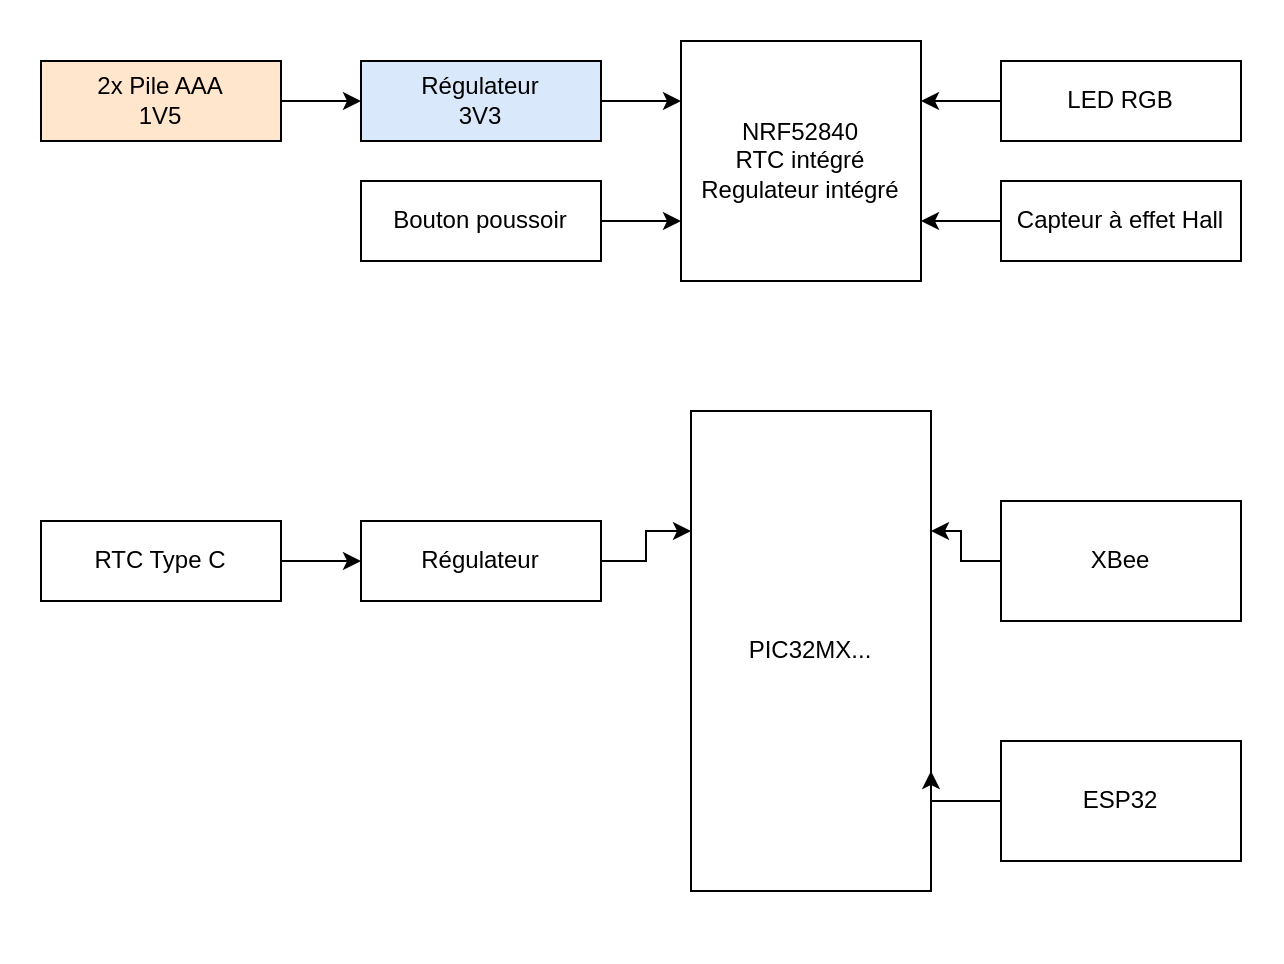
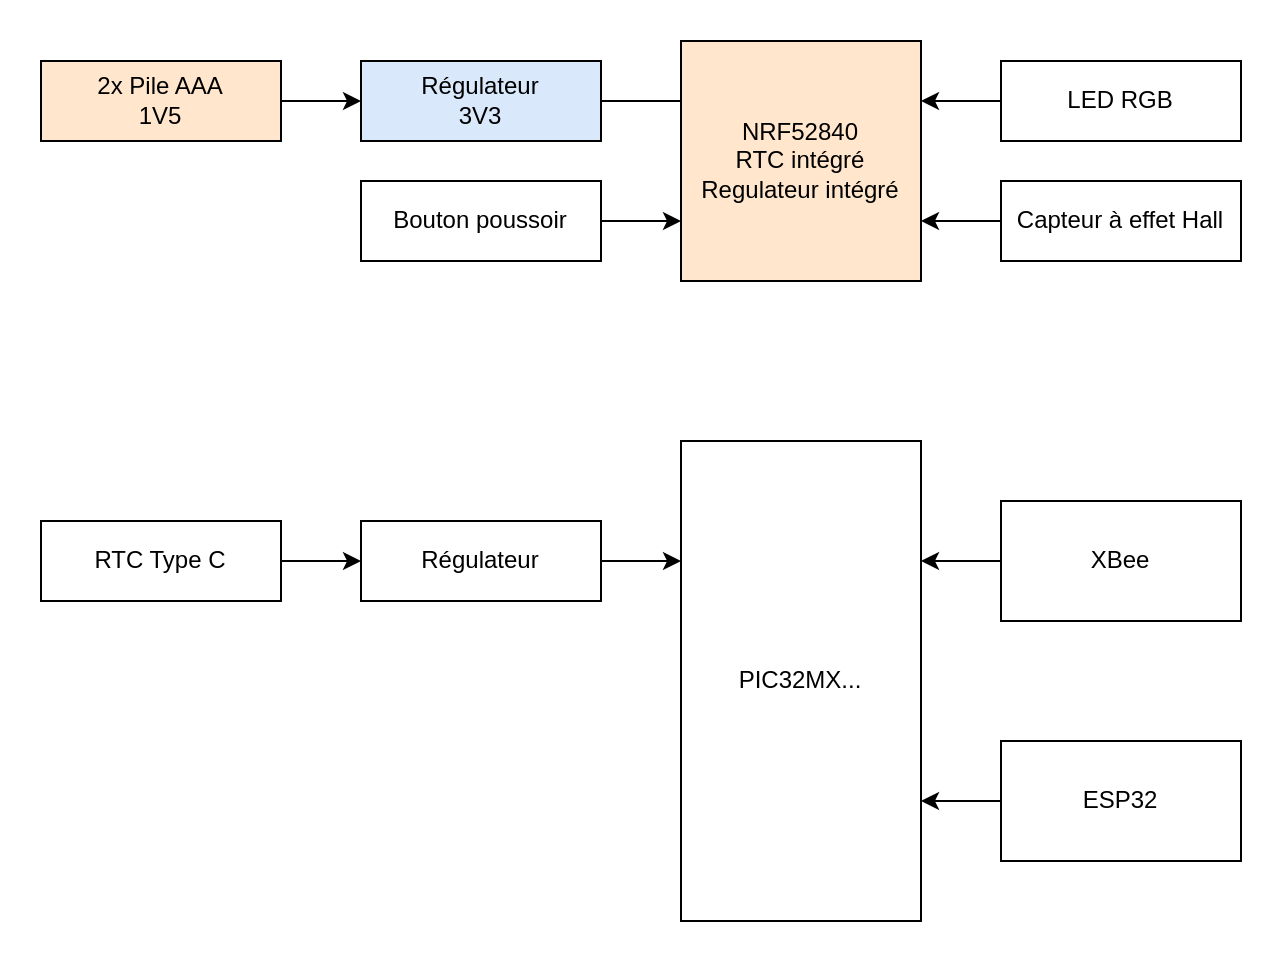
(666, 101) -> (671, 101)
(801, 161) -> (801, 161)
(811, 651) -> (801, 681)
